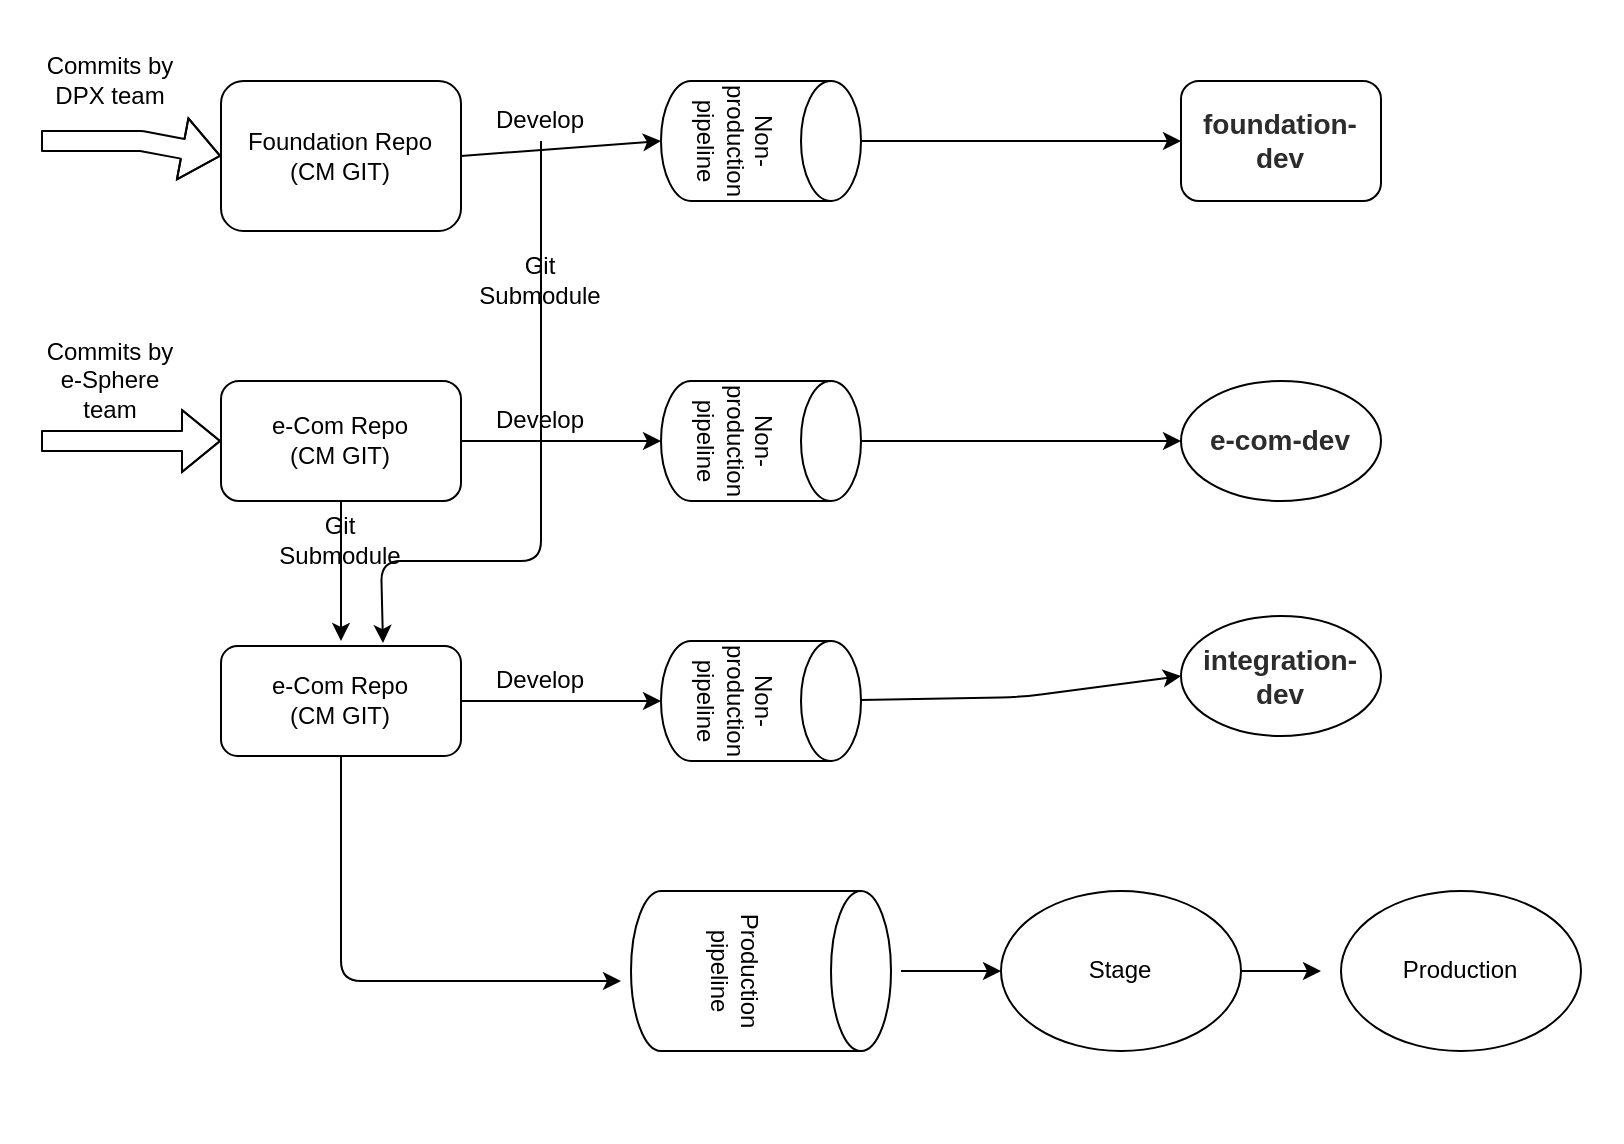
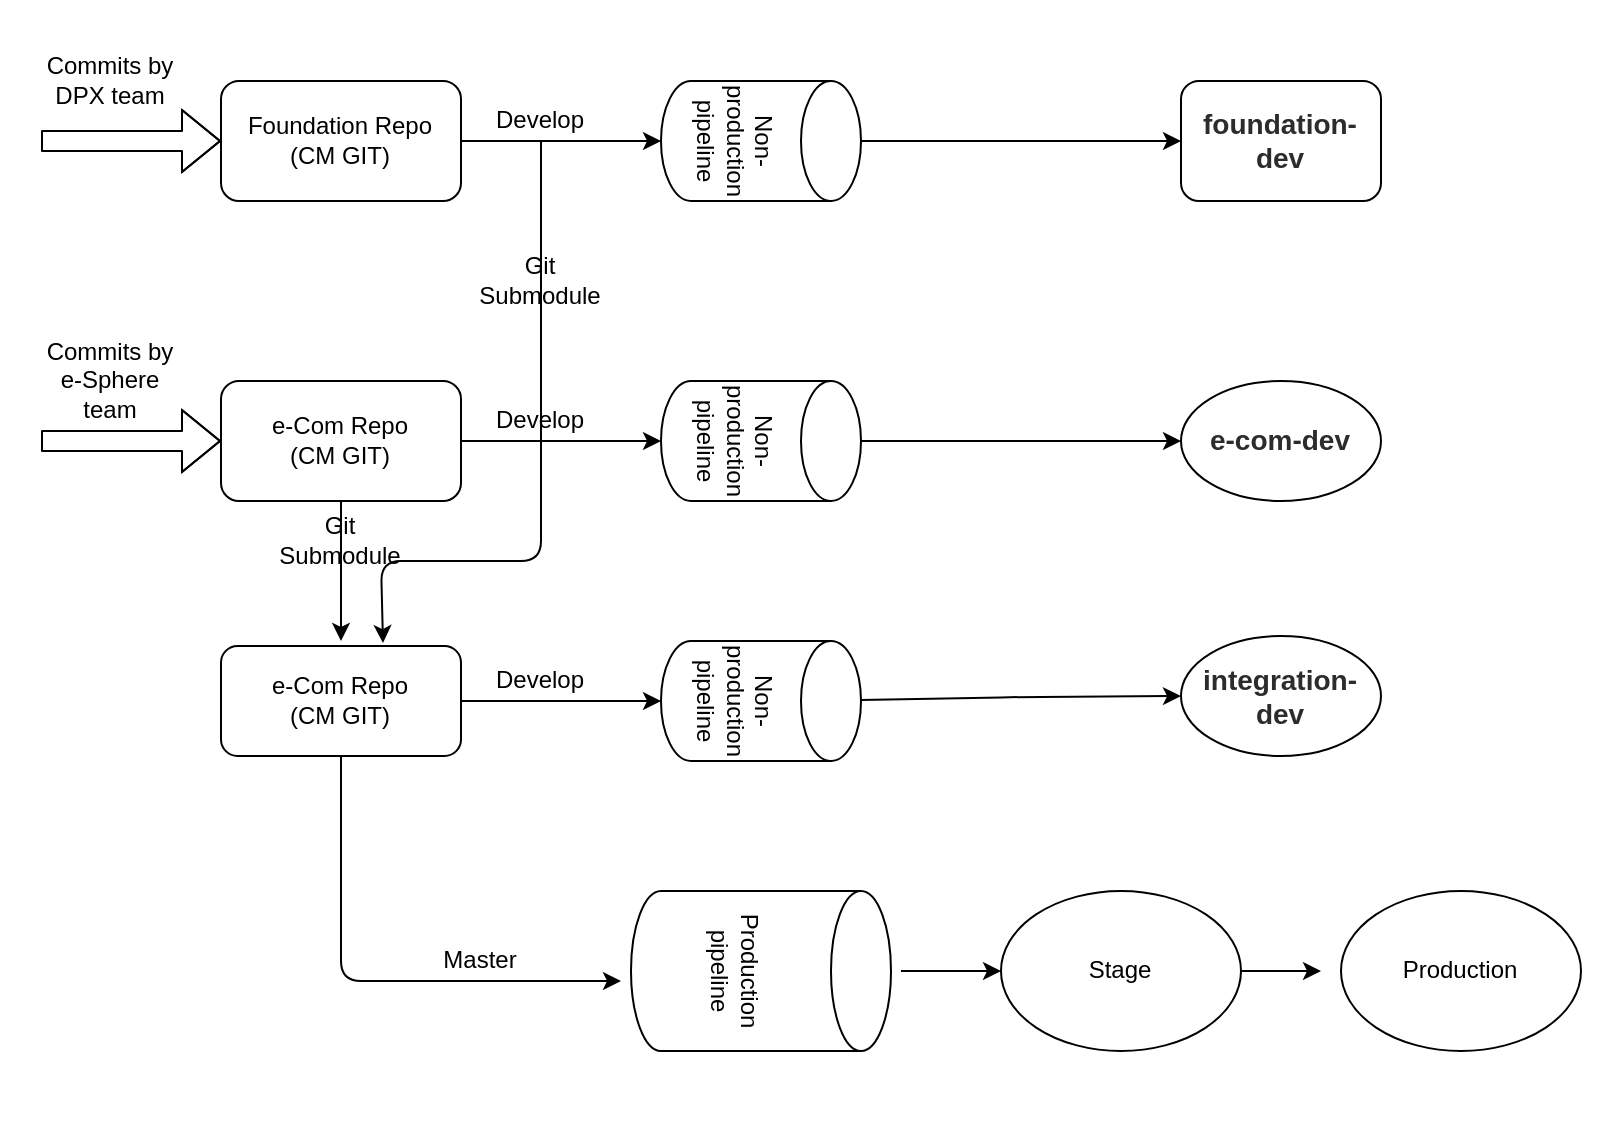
(341, 156) -> (341, 141)
(1281, 676) -> (1281, 696)
none -> (481, 961)
